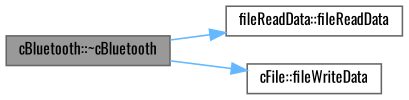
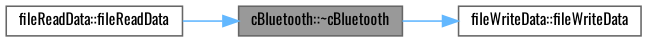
(190, 37) -> (203, 21)
(314, 79) -> (550, 21)
